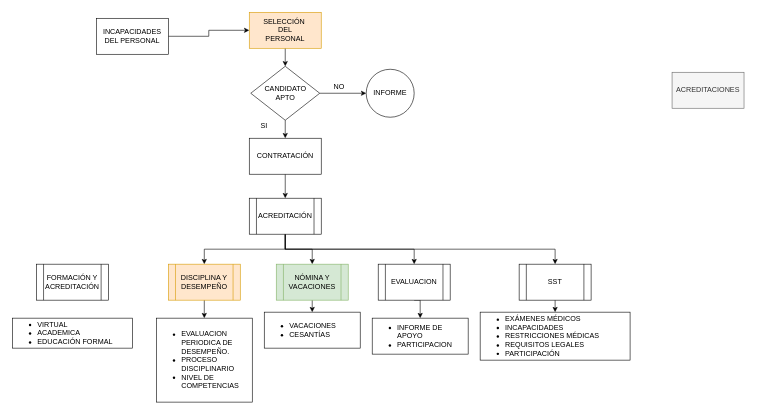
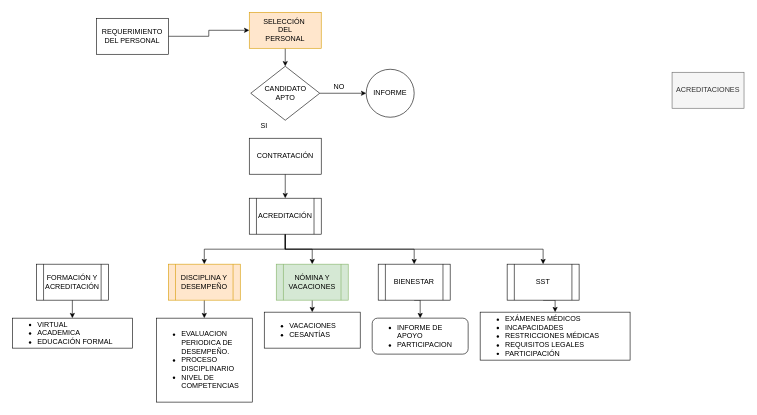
(132, 36) -> (132, 36)
(285, 132) -> none
(414, 282) -> (414, 282)
(555, 282) -> (543, 282)
none -> (72, 307)
(420, 336) -> (420, 336)
